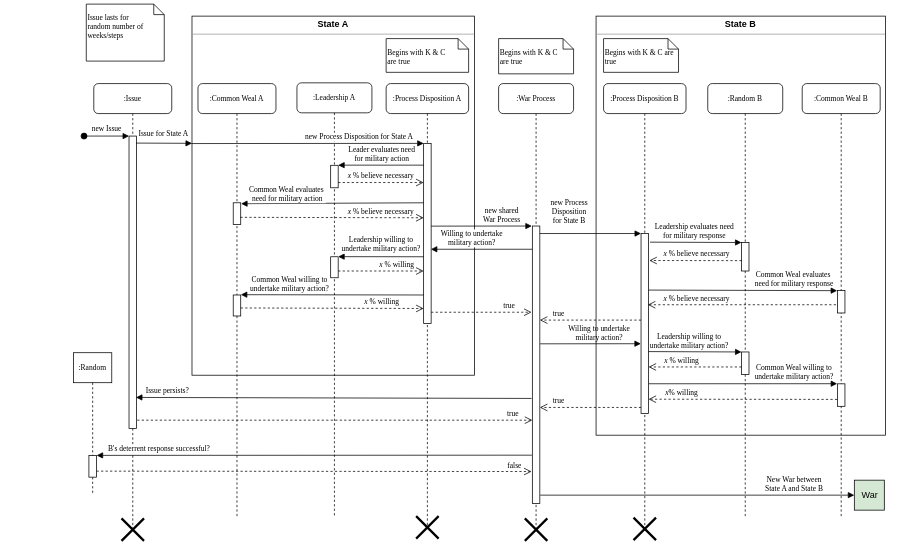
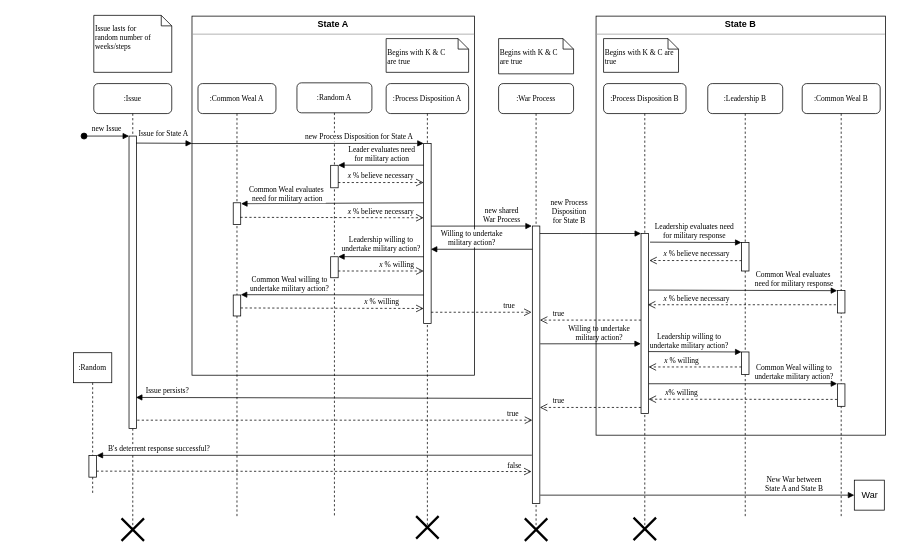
(125, 33) -> (132, 44)
(334, 98) -> (334, 98)
(745, 99) -> (745, 99)
(869, 495) -> (869, 495)
